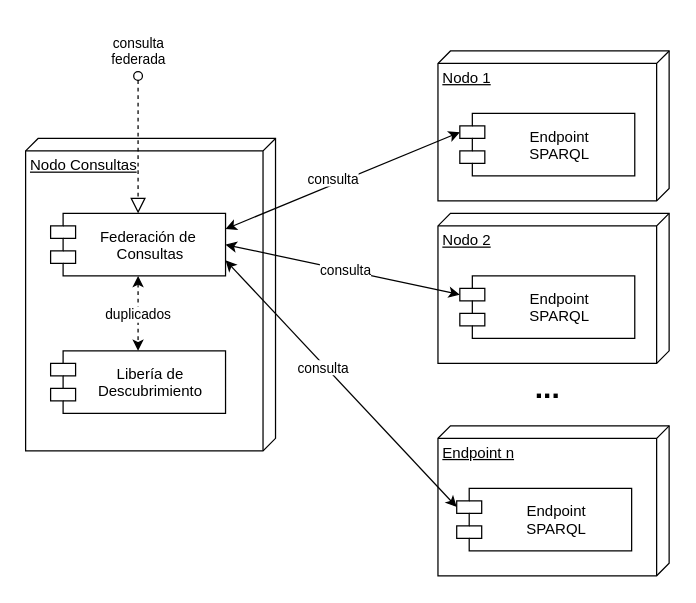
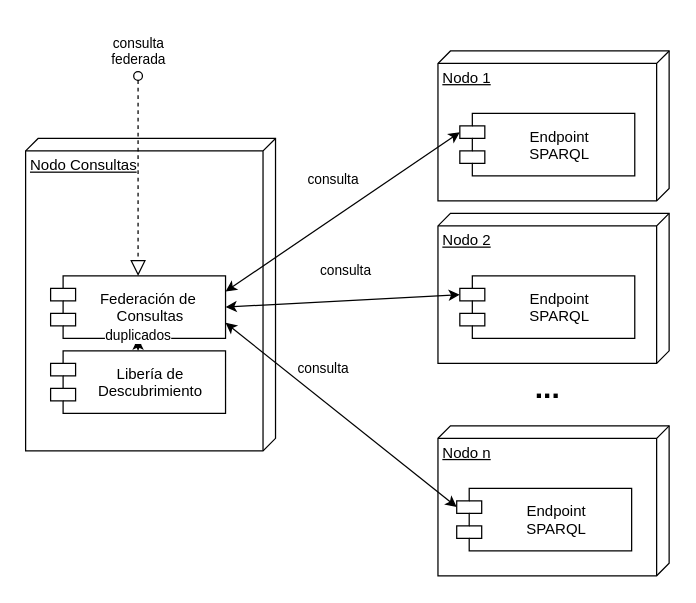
(138, 244) -> (138, 307)
(481, 453) -> (466, 453)
